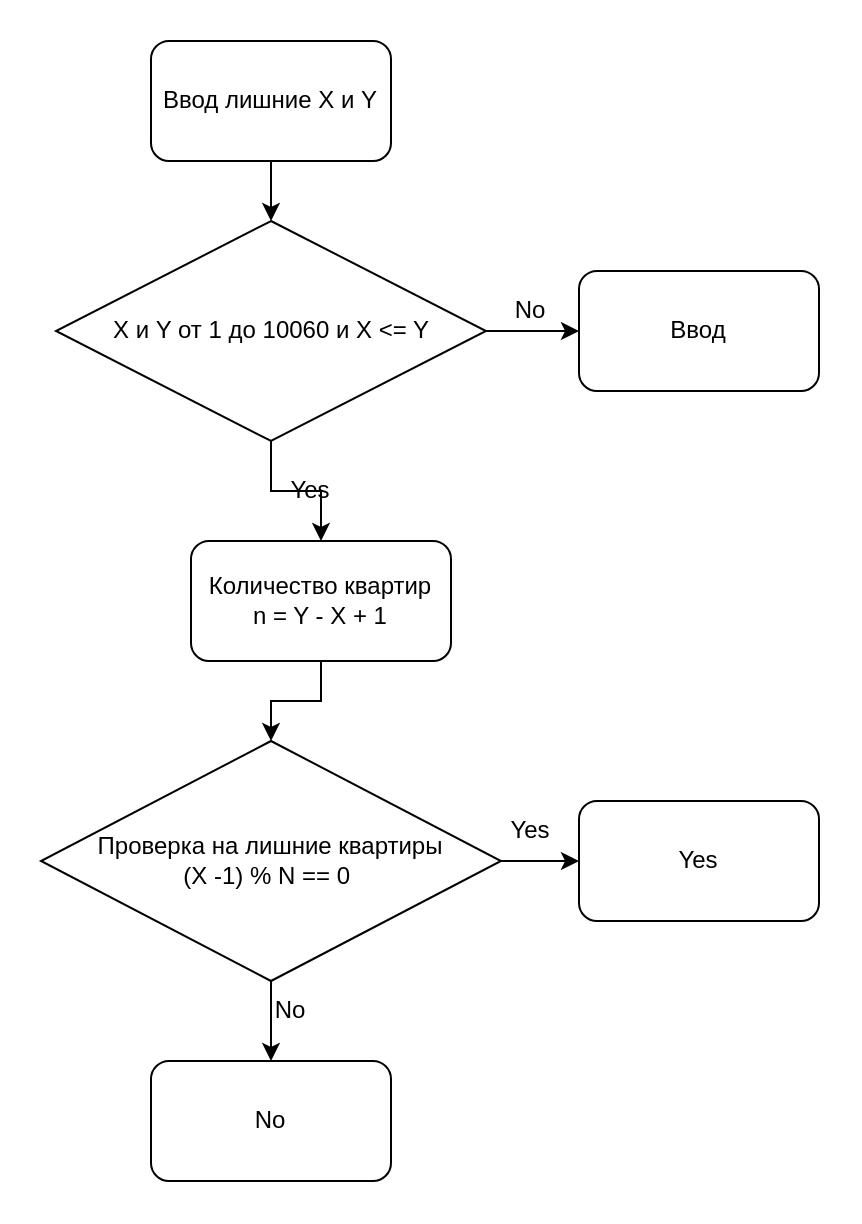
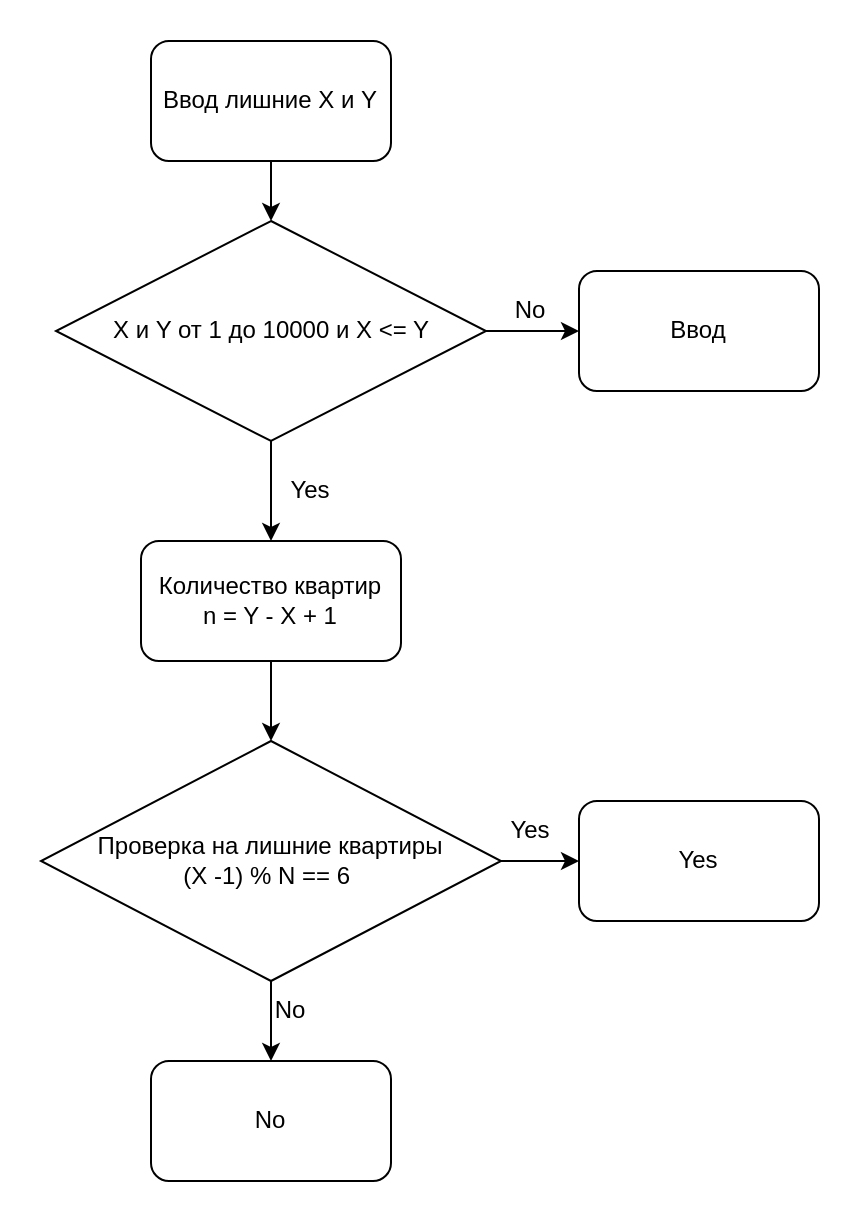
(272, 331) -> (272, 331)
(321, 601) -> (271, 601)
(271, 861) -> (271, 861)
